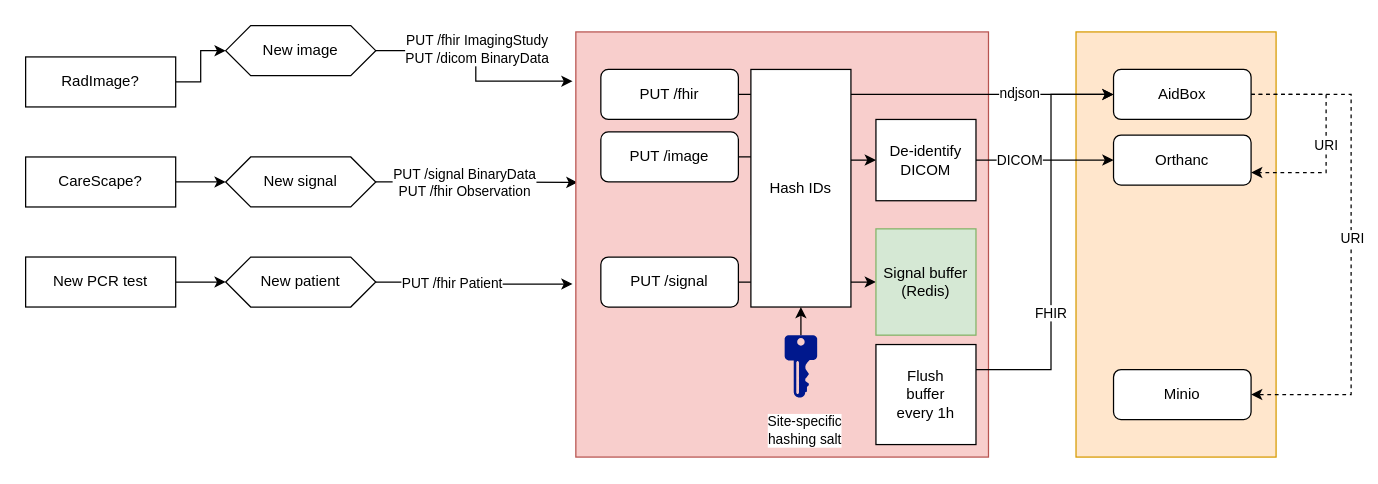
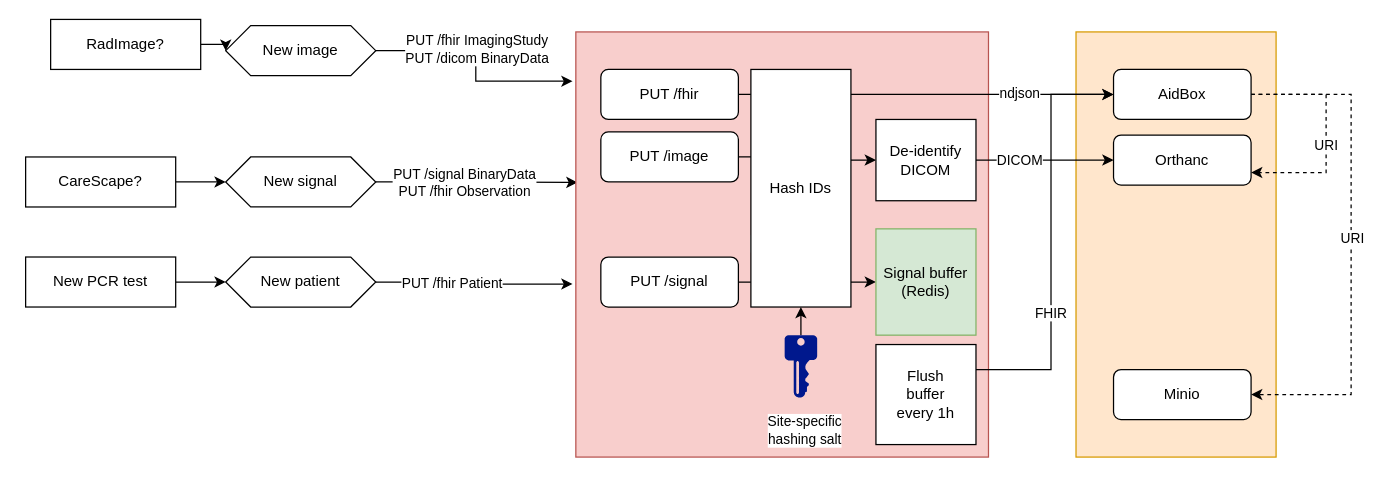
(101, 82) -> (126, 44)
